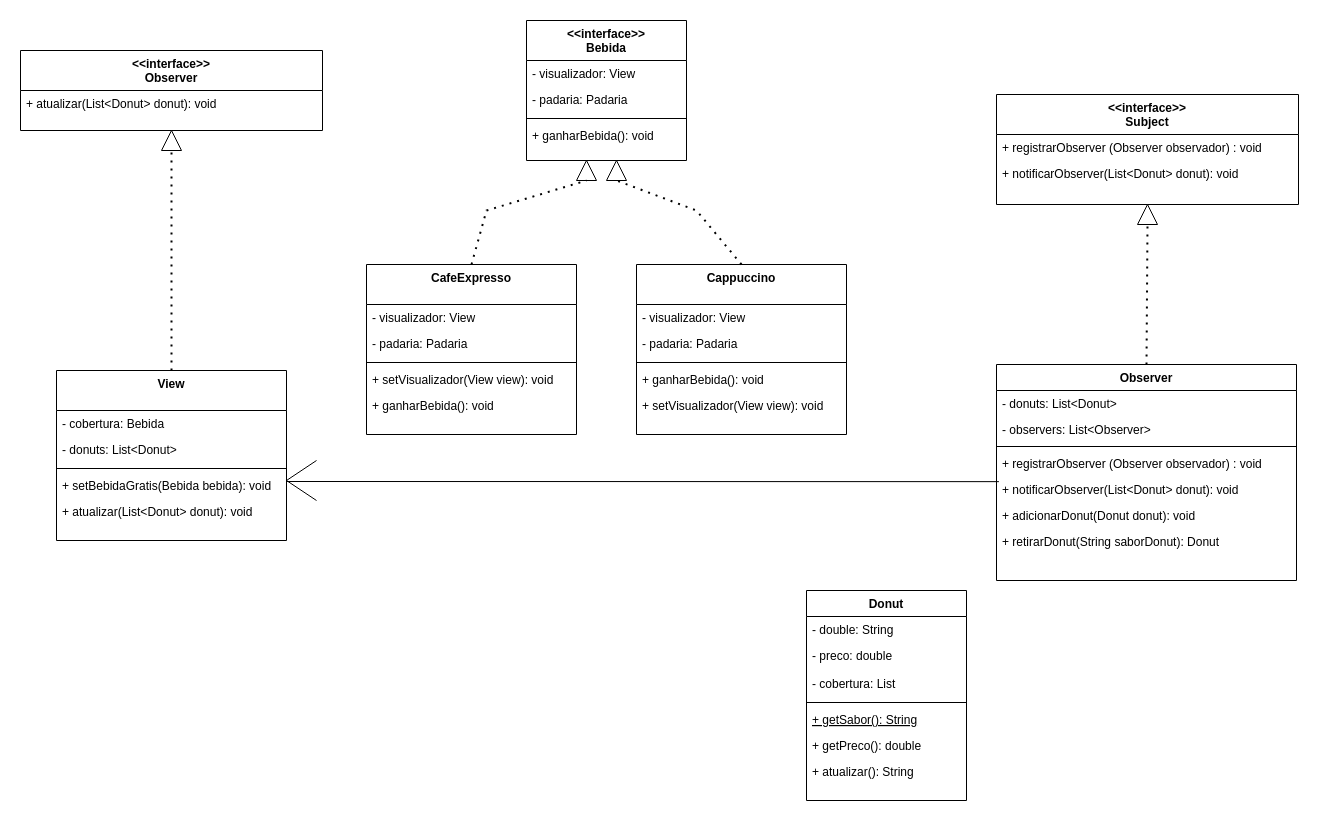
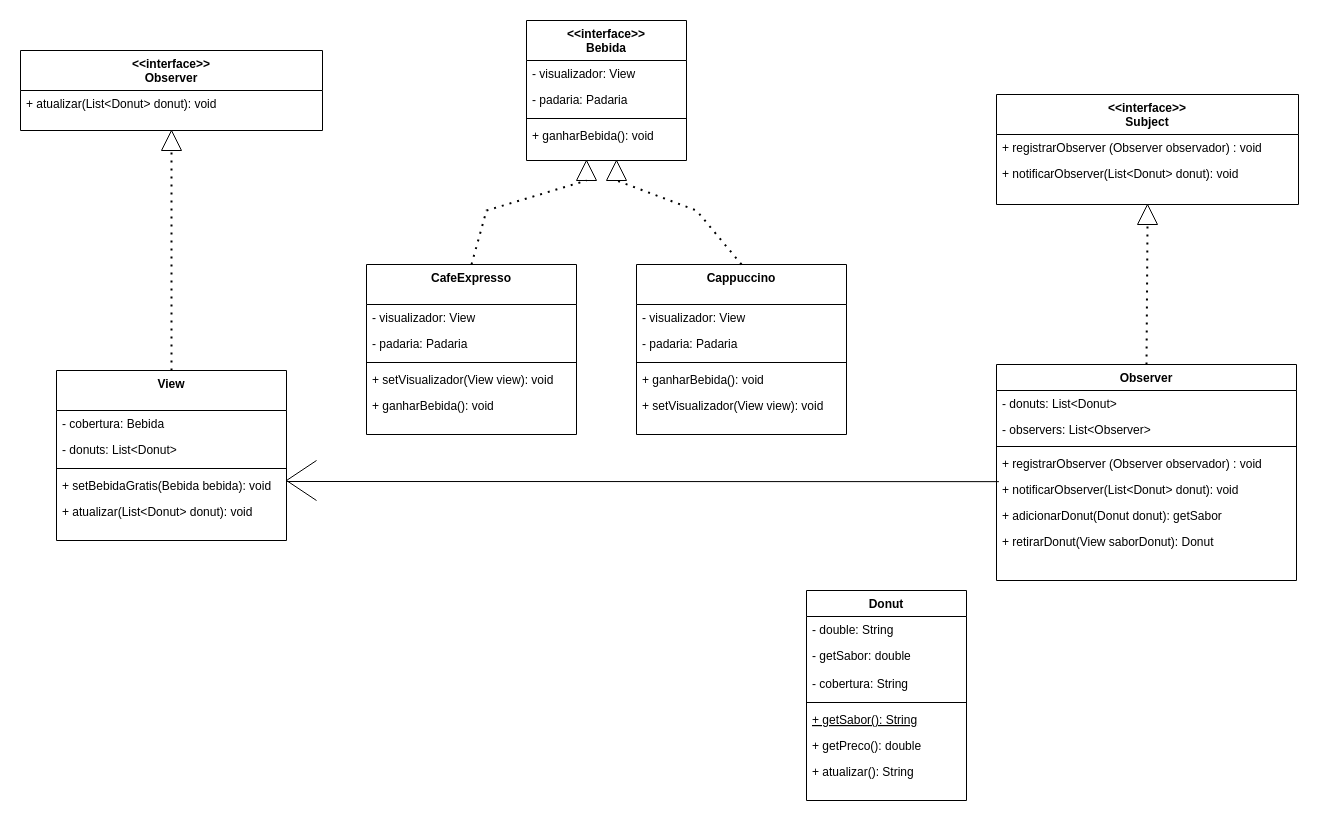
(1109, 516) -> (1124, 516)
(1127, 542) -> (1120, 542)
(856, 656) -> (866, 656)
(863, 684) -> (870, 684)
